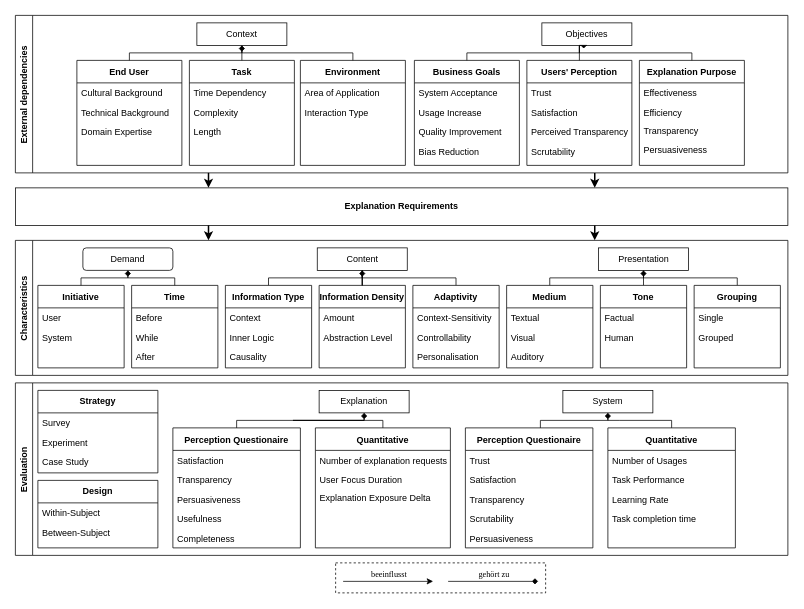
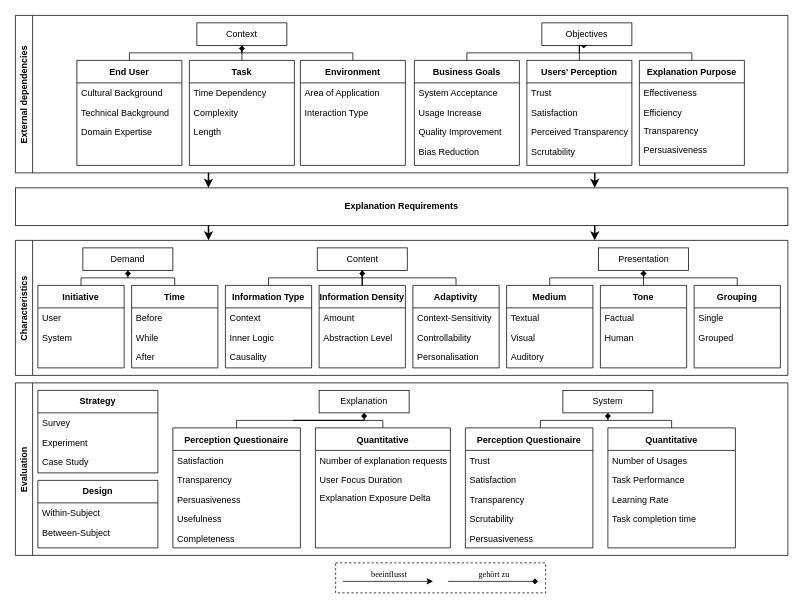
(128, 259) -> (128, 259)
